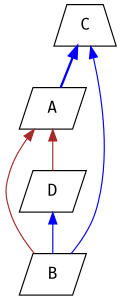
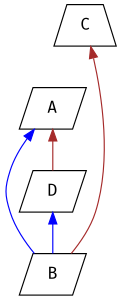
(67, 72) -> none
(104, 159) -> (104, 159)
(6, 197) -> (6, 197)
